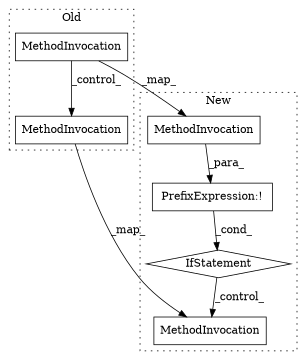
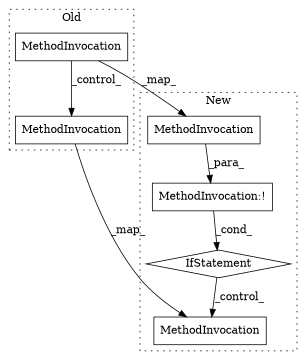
(212, 197) -> (212, 197)
